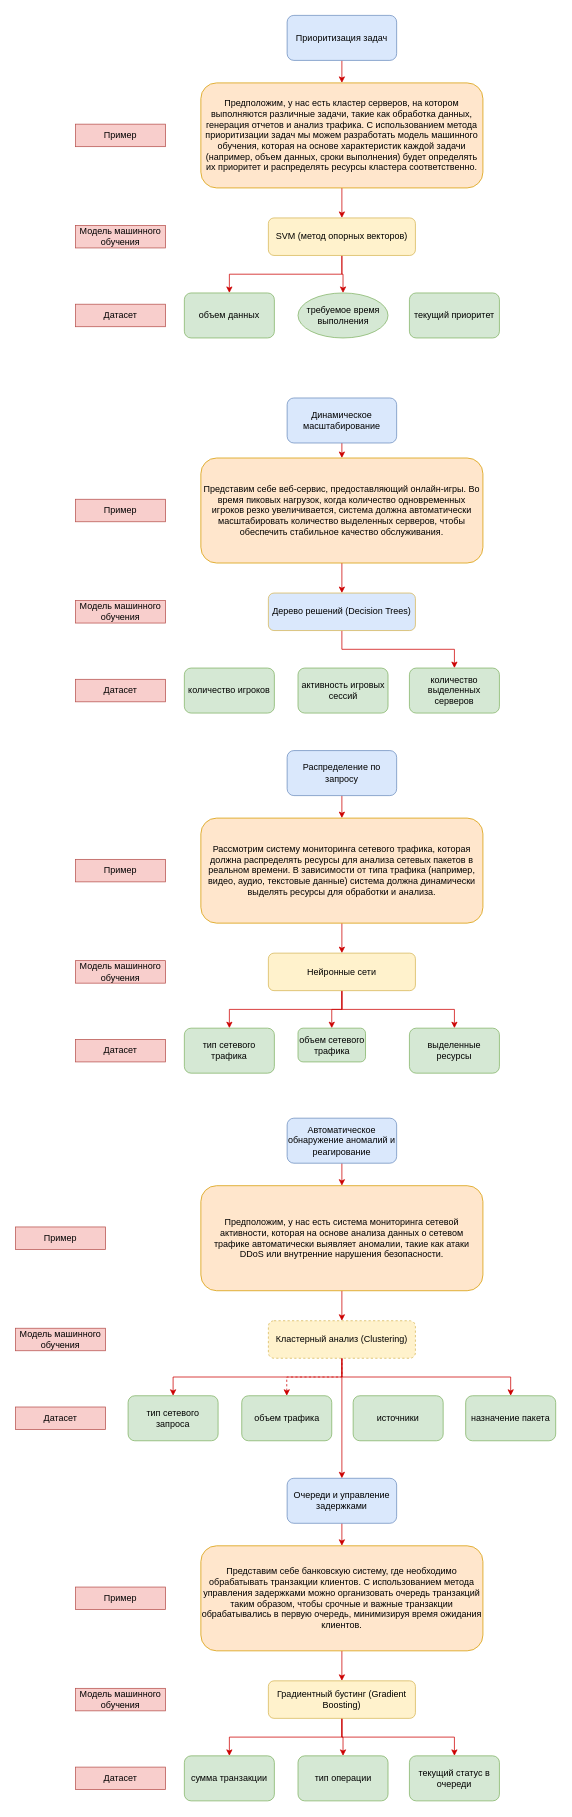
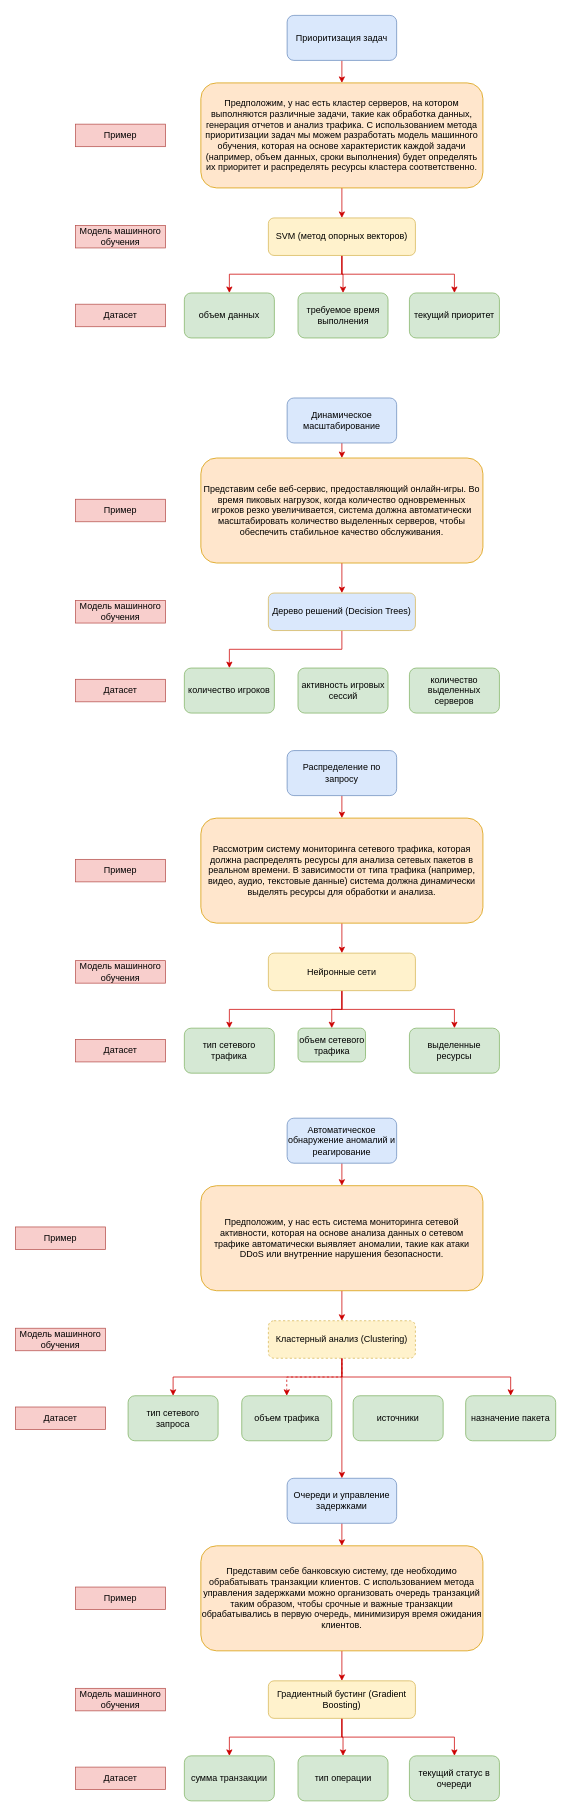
none -> (405, 274)
(343, 315) -> (343, 315)
none -> (277, 649)
(405, 649) -> none
